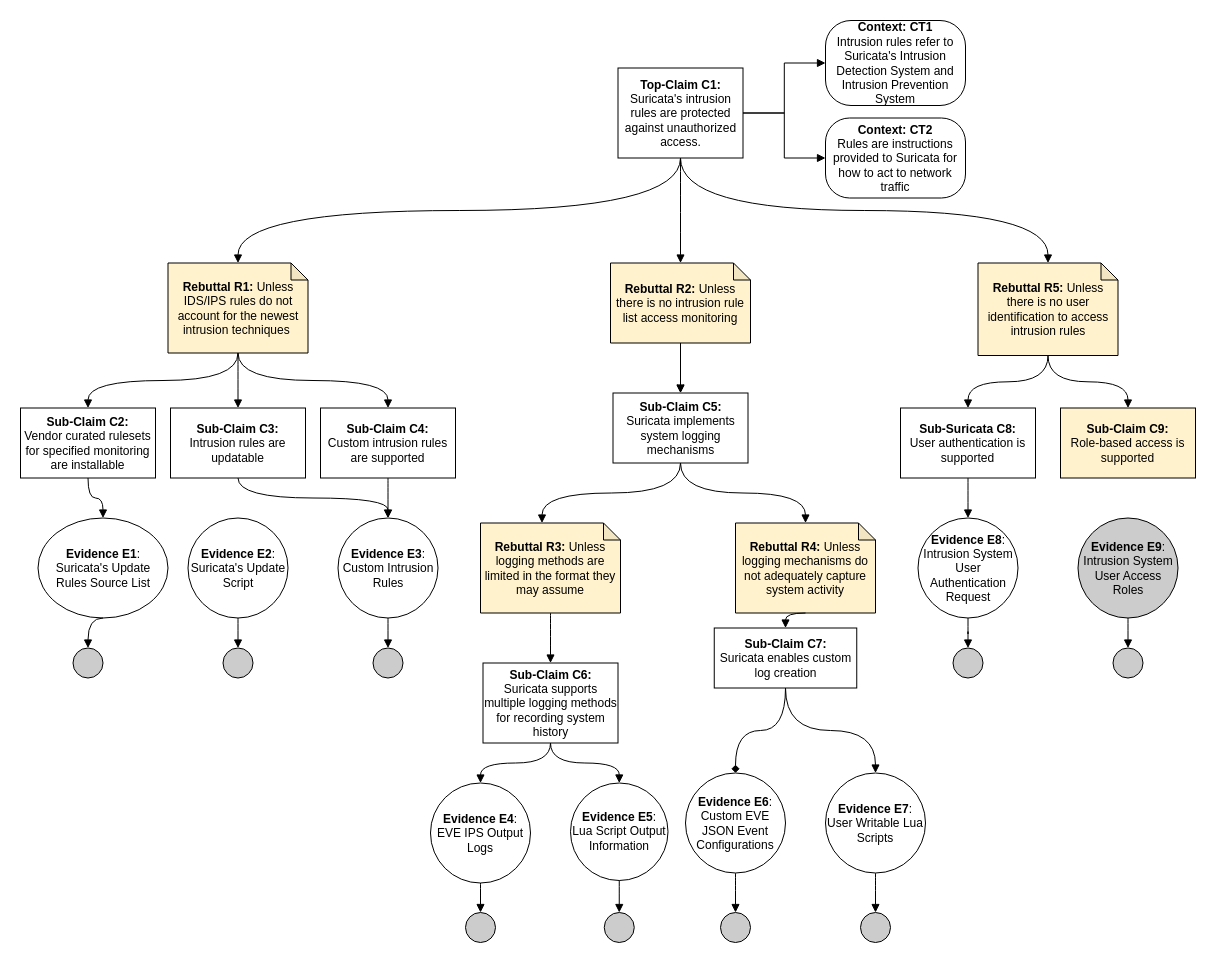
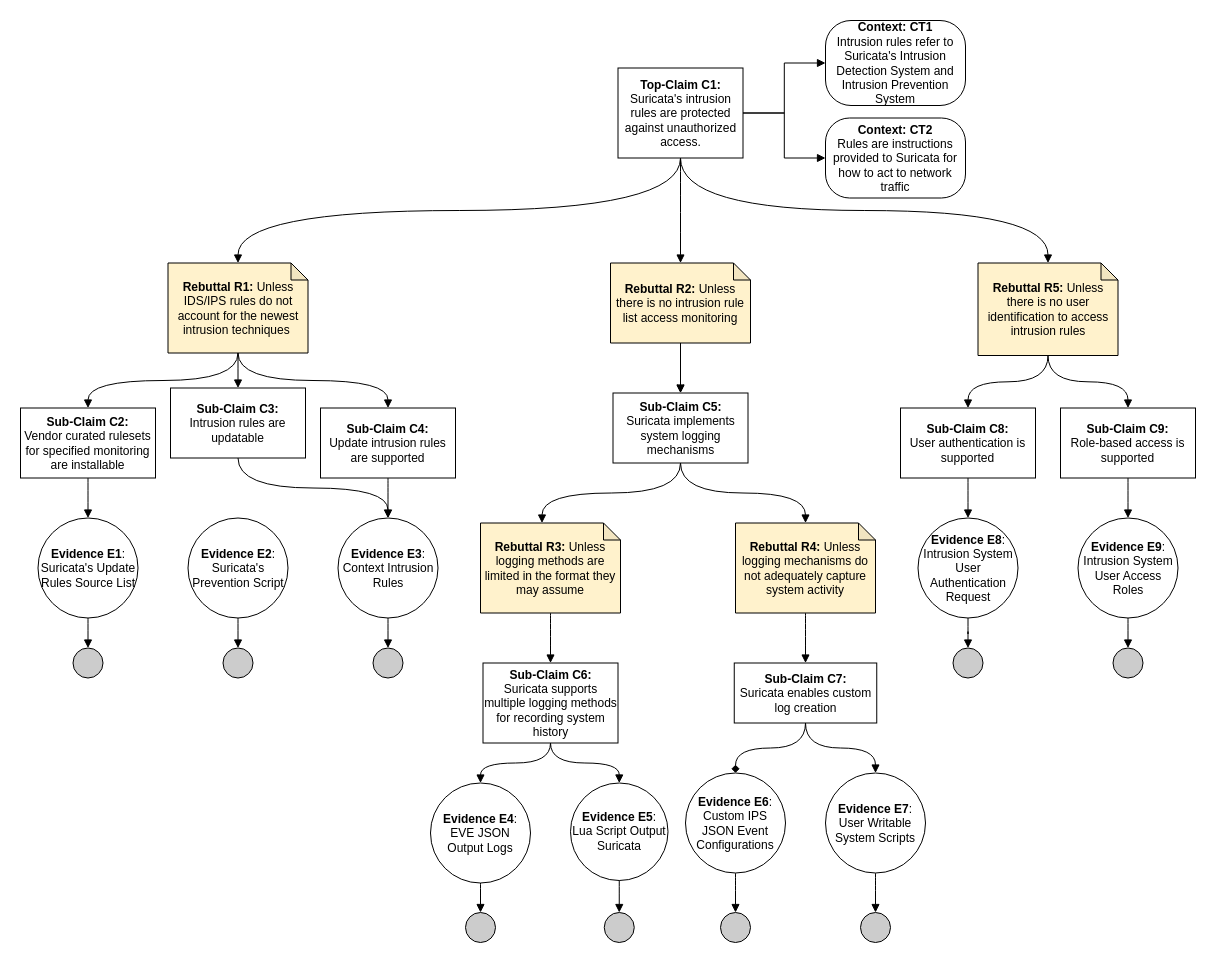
(238, 443) -> (238, 423)
(1128, 443) -> (1128, 443)
(388, 444) -> (388, 444)
(968, 444) -> (968, 444)
none -> (1128, 494)
(103, 568) -> (88, 568)
(1128, 568) -> (1128, 568)
(239, 569) -> (239, 569)
(389, 569) -> (389, 569)
(786, 658) -> (806, 693)
(736, 824) -> (736, 824)
(876, 824) -> (876, 824)
(620, 832) -> (620, 832)
(481, 834) -> (481, 834)
